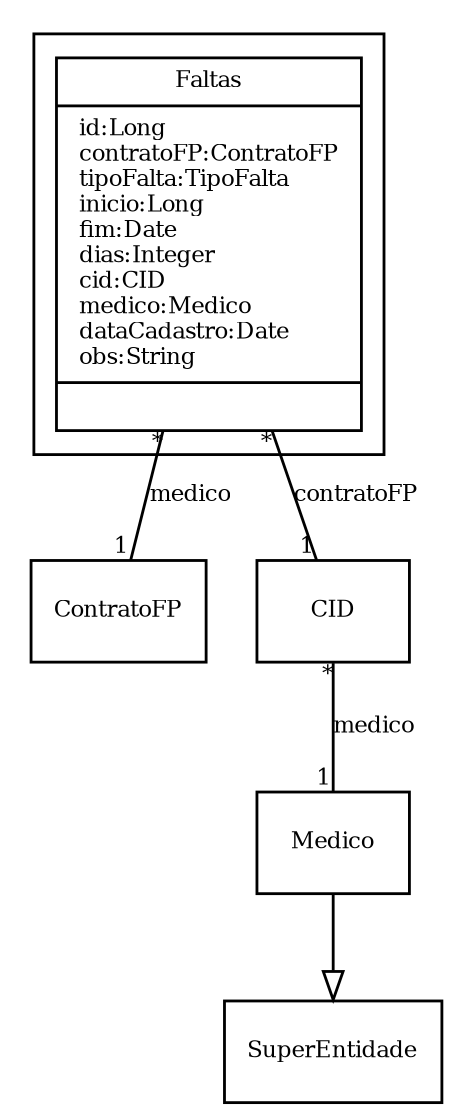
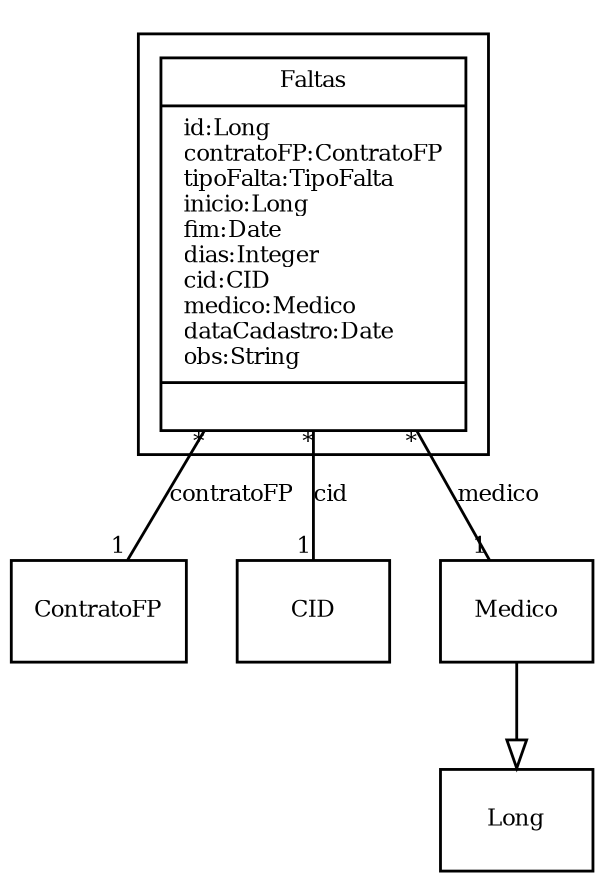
(191, 496) -> (232, 496)
(356, 496) -> (332, 496)
(333, 728) -> (453, 495)
(333, 1052) -> (517, 820)
